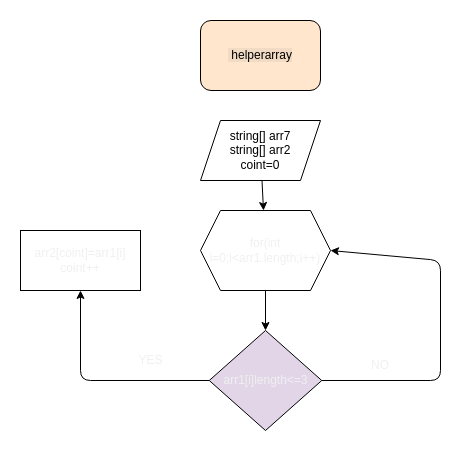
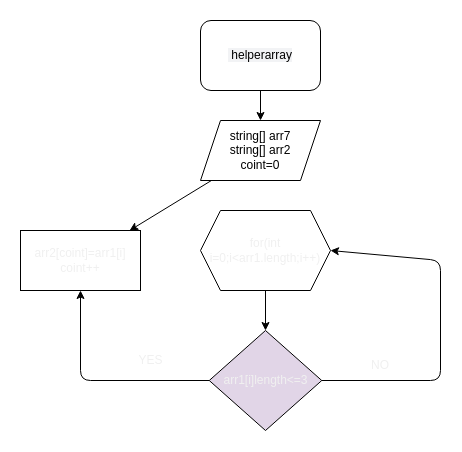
(261, 56) -> (261, 56)
none -> (261, 102)
(263, 192) -> (174, 204)
